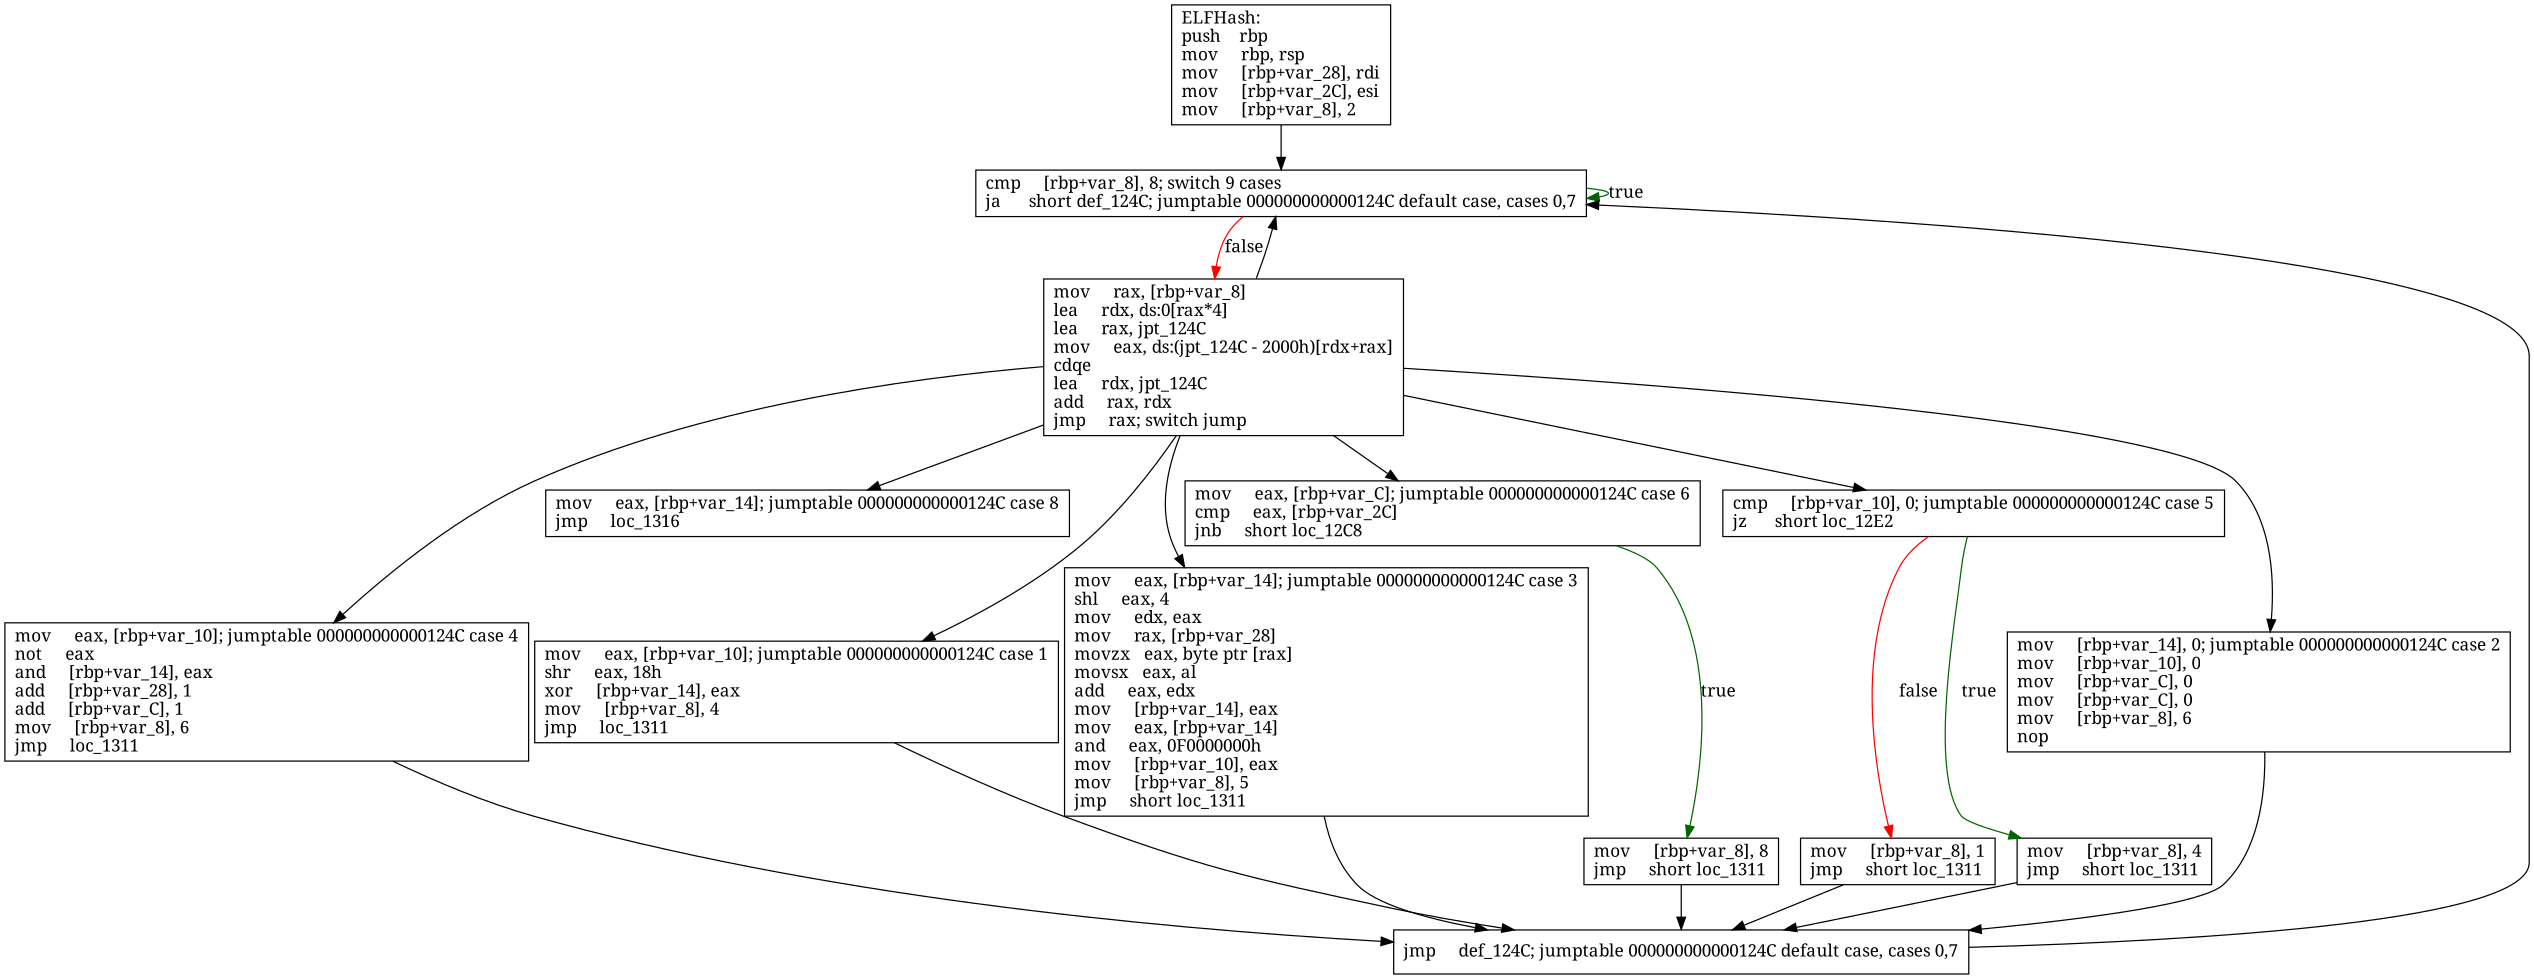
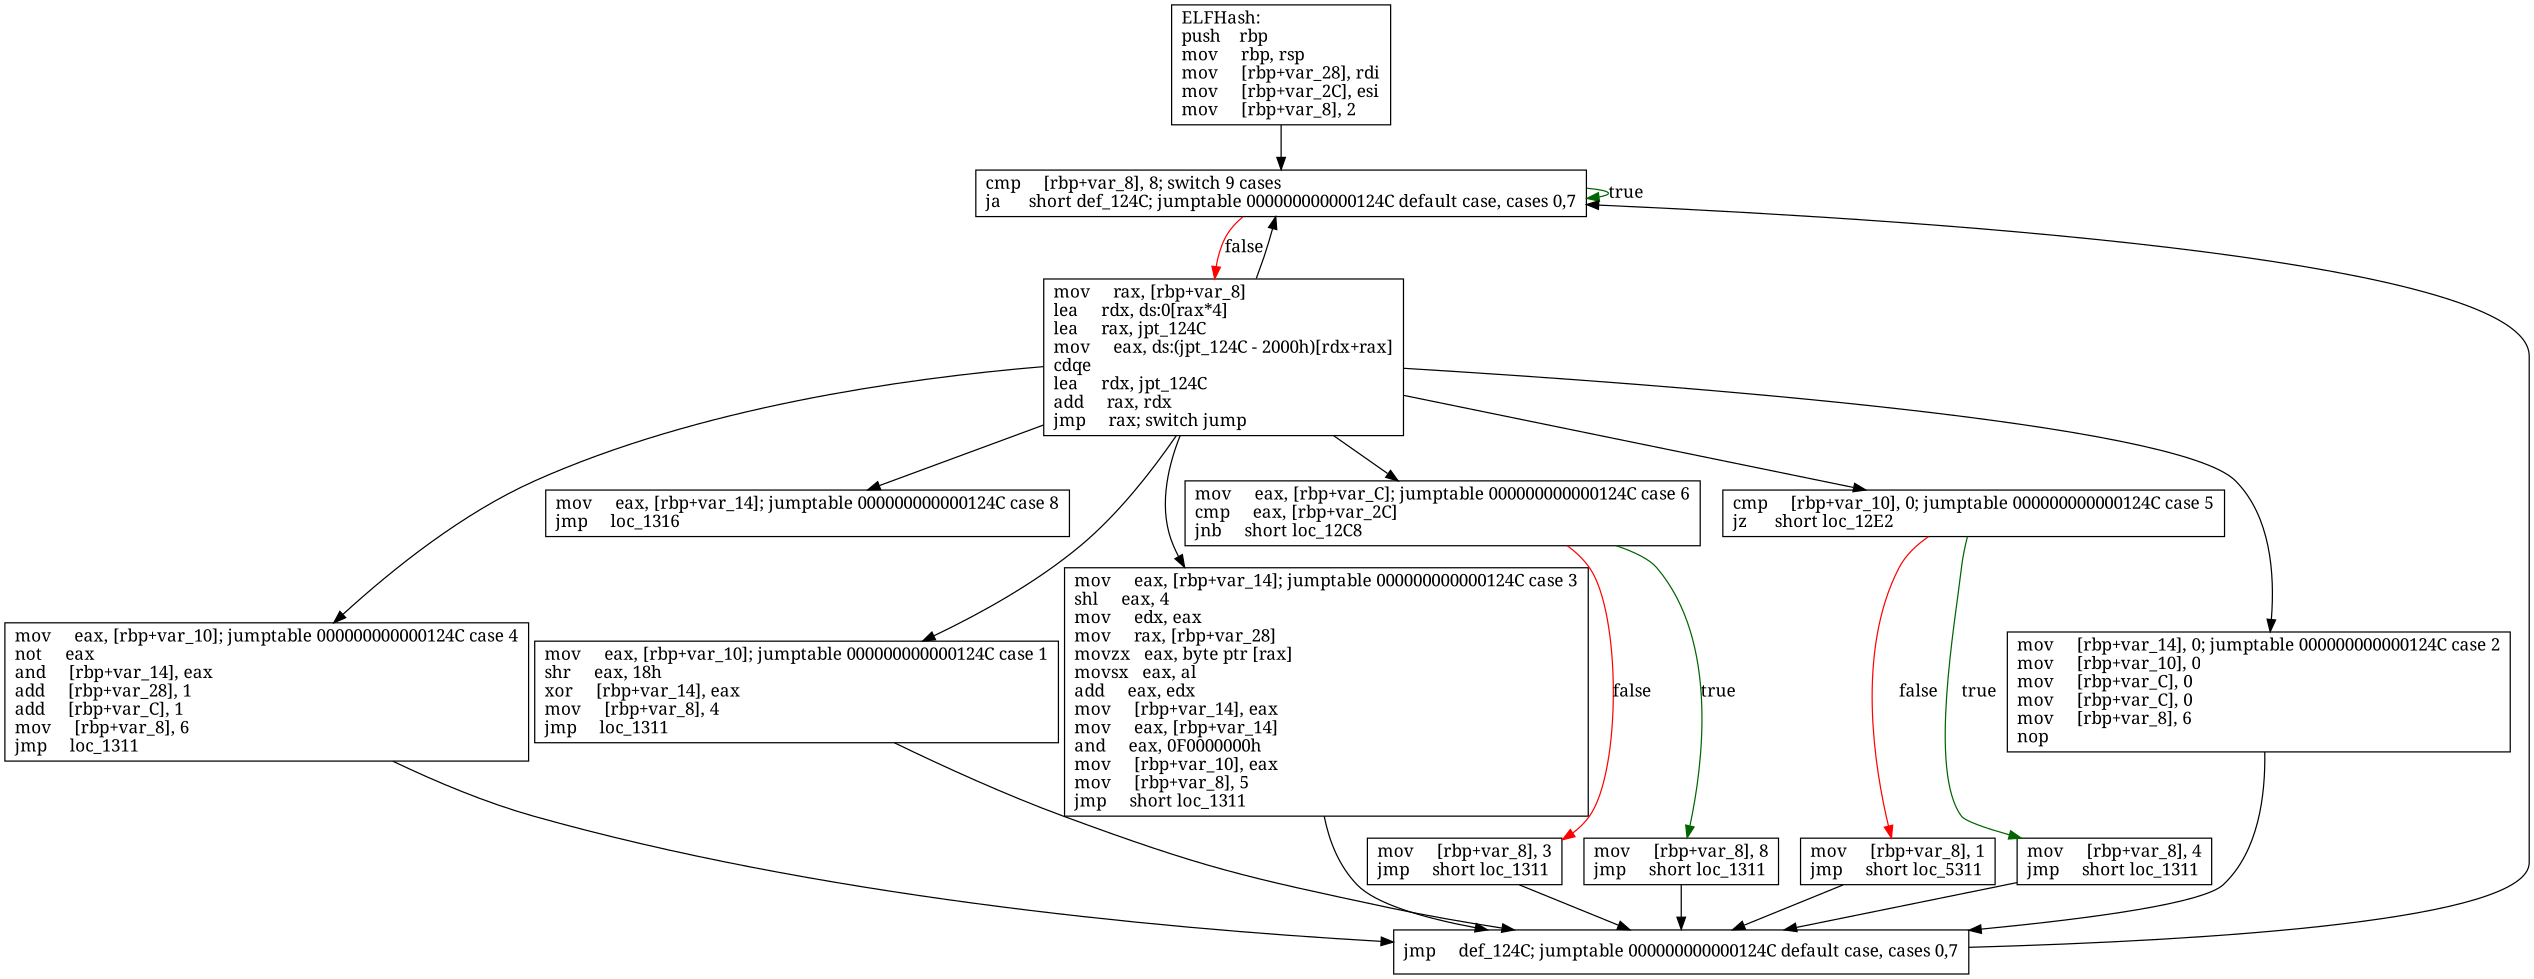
none -> (1465, 861)
(1898, 861) -> (1898, 861)
